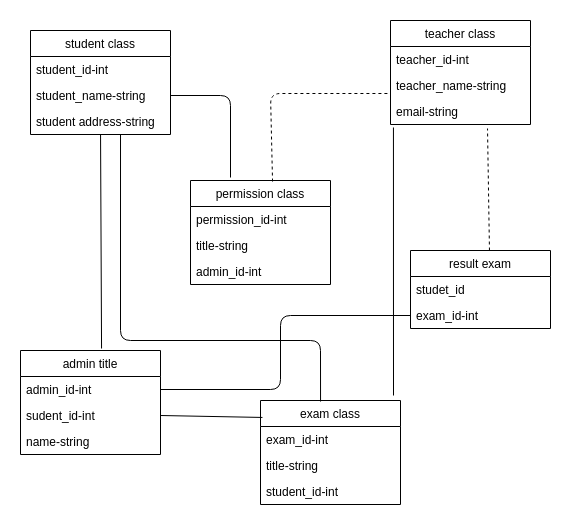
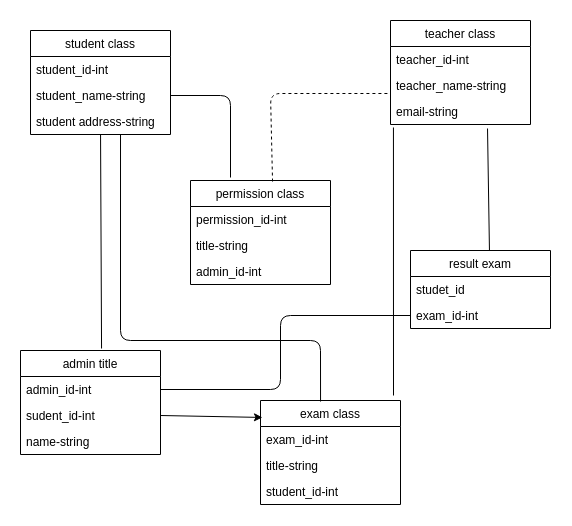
(488, 190) -> (488, 190)
(255, 417) -> (254, 417)
